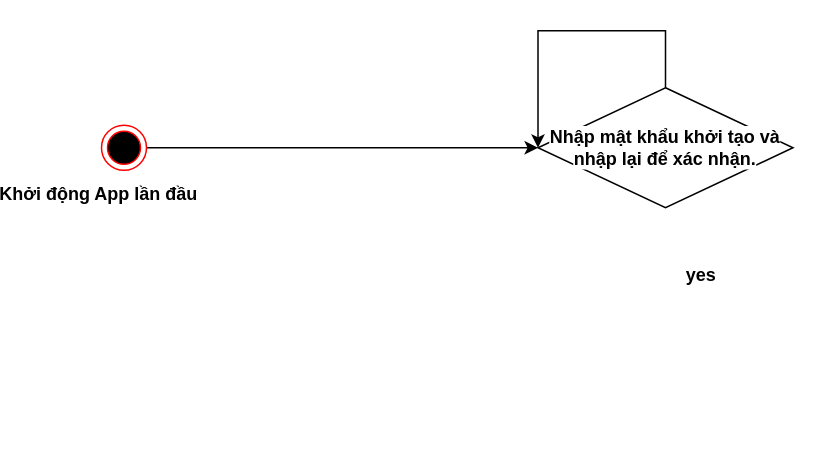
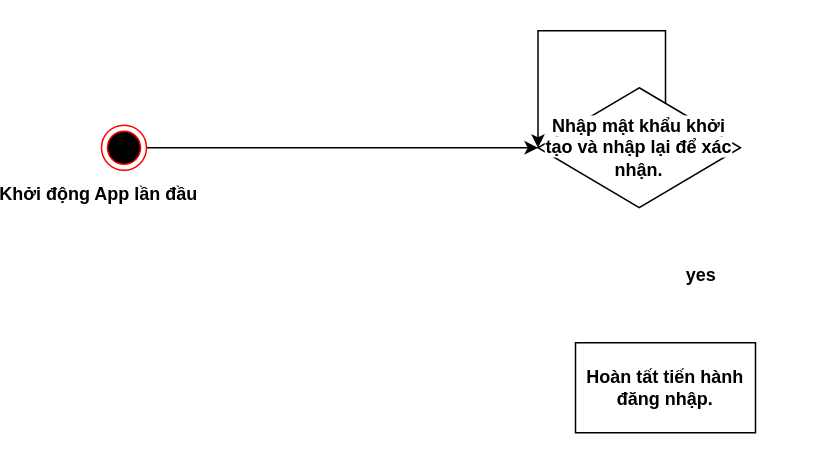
(665, 148) -> (639, 148)
none -> (665, 388)
